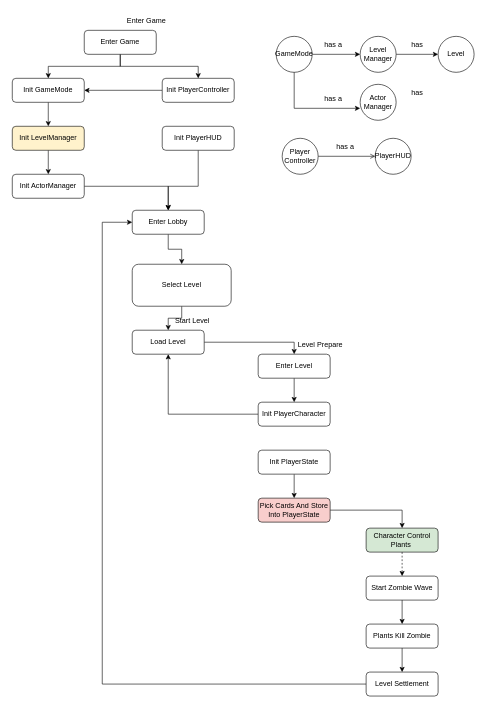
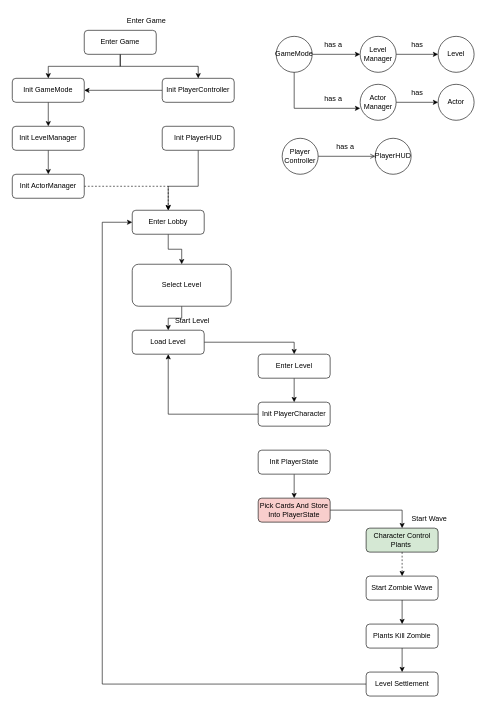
none -> (432, 102)
none -> (456, 102)
(48, 138) -> (48, 138)
(125, 186) -> (125, 186)
(321, 345) -> none
none -> (429, 519)
